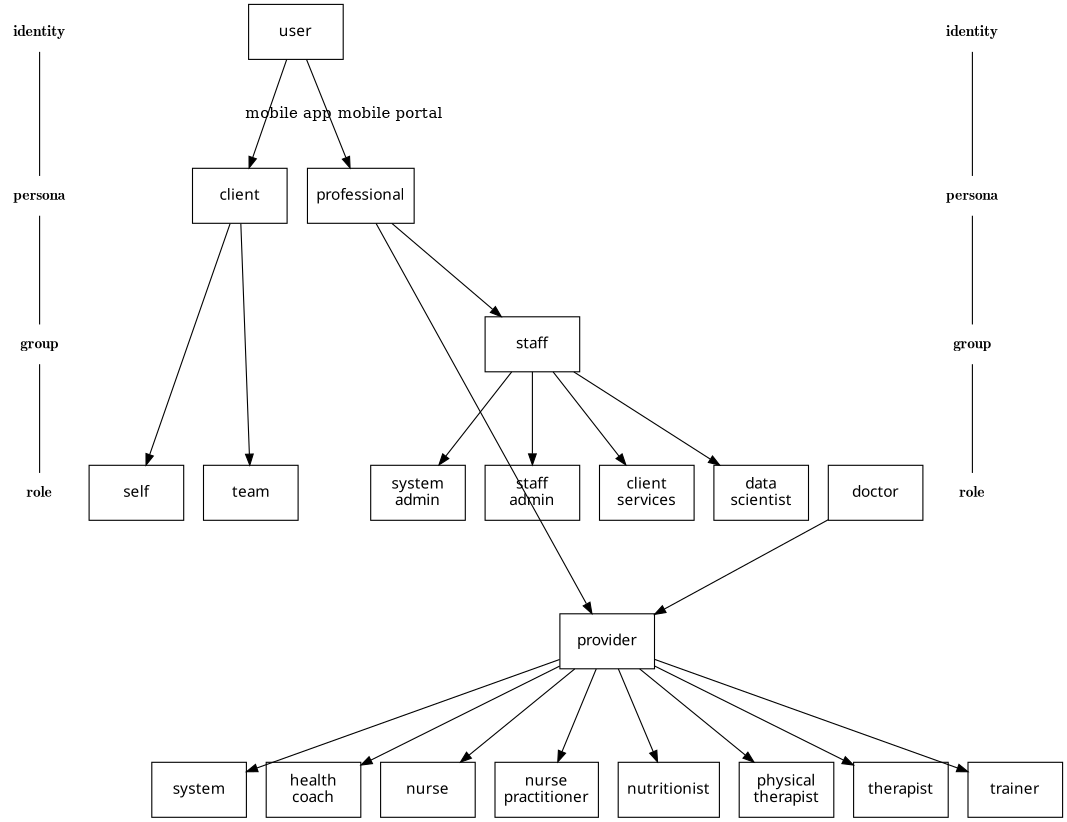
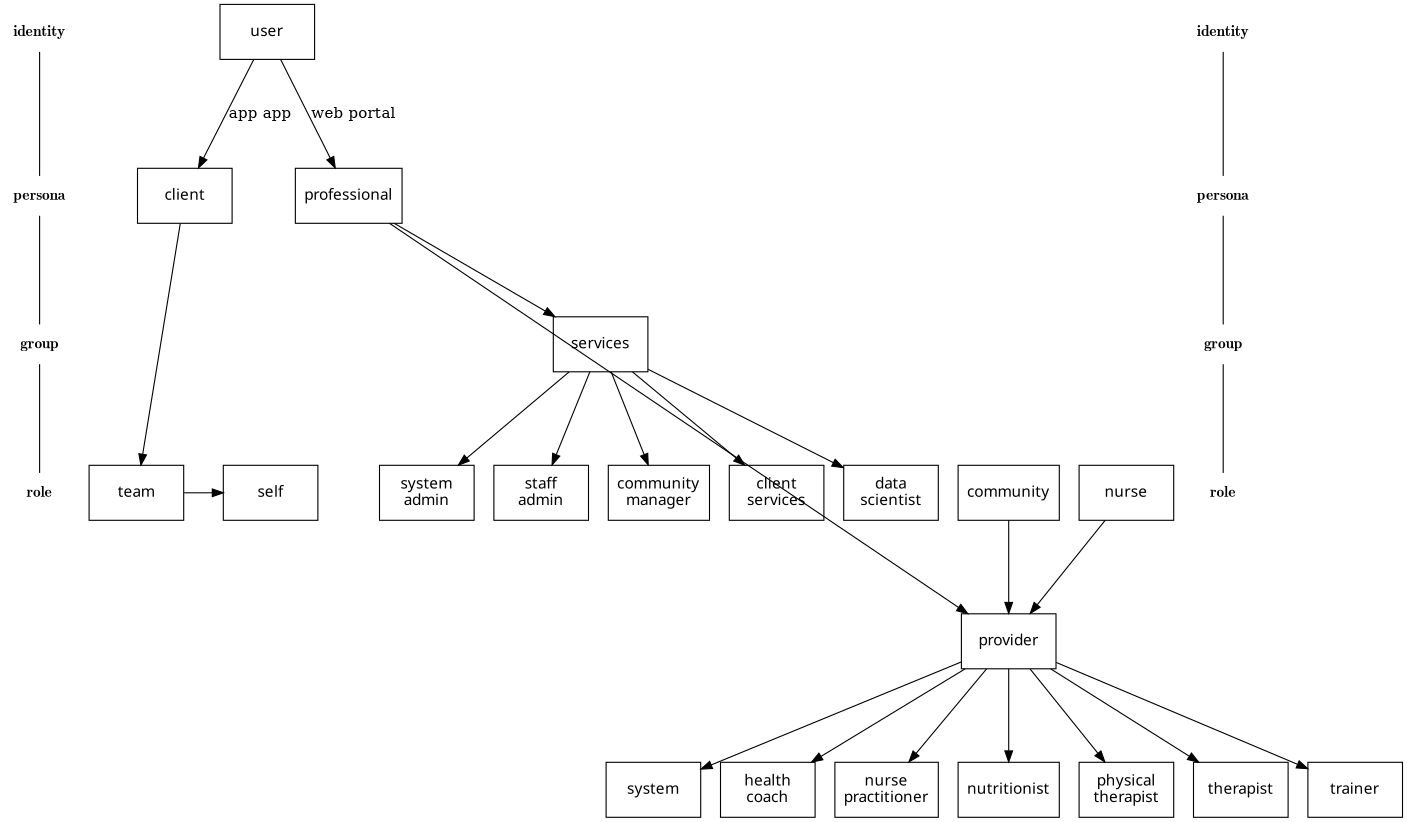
(289, 114) -> (261, 114)
(391, 114) -> (354, 114)
(190, 339) -> (198, 493)
(532, 344) -> (601, 344)
none -> (659, 493)
(876, 493) -> (1009, 493)
(522, 712) -> (1071, 563)
